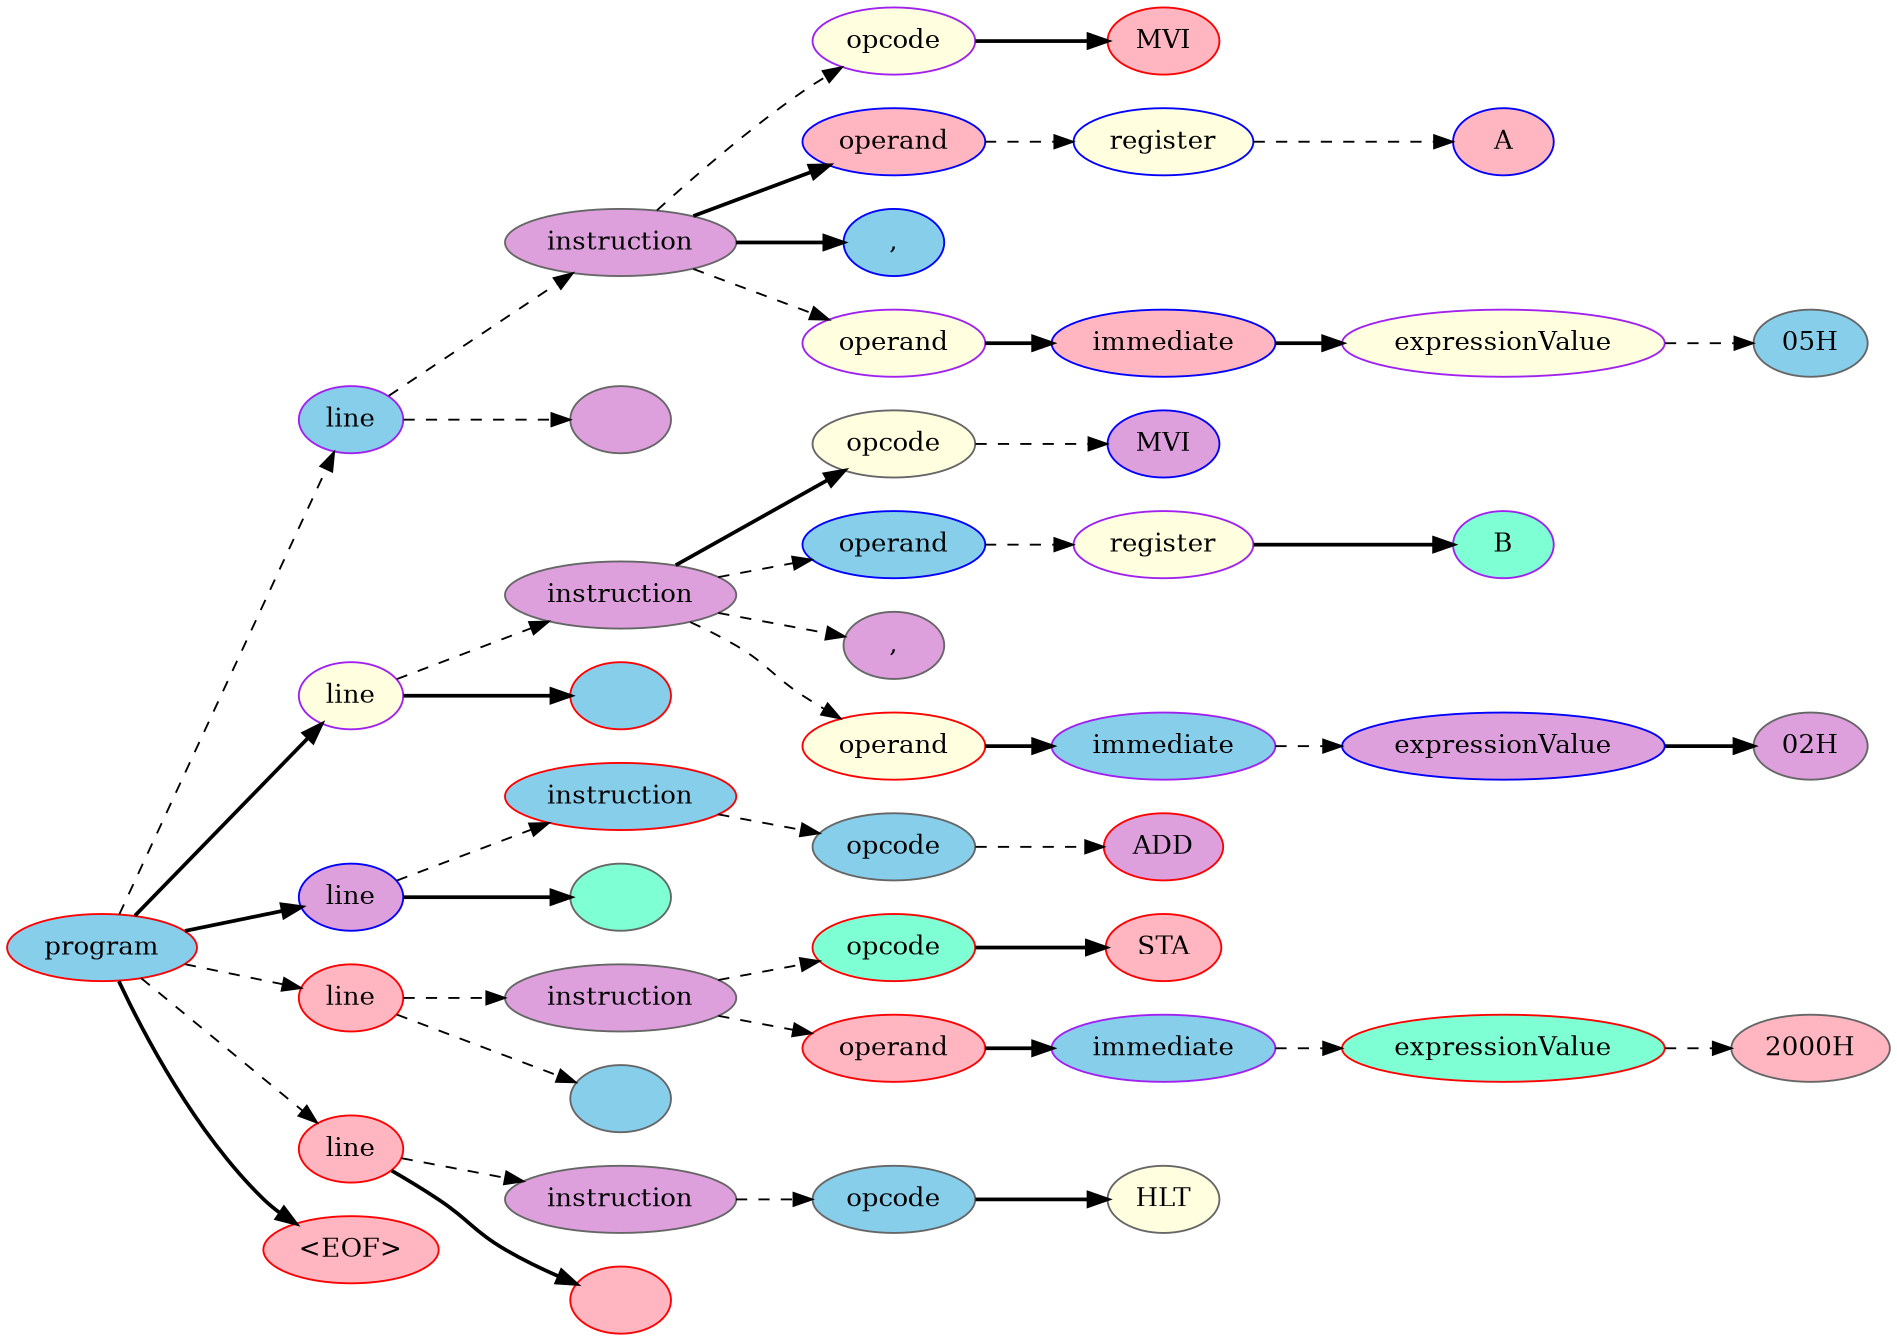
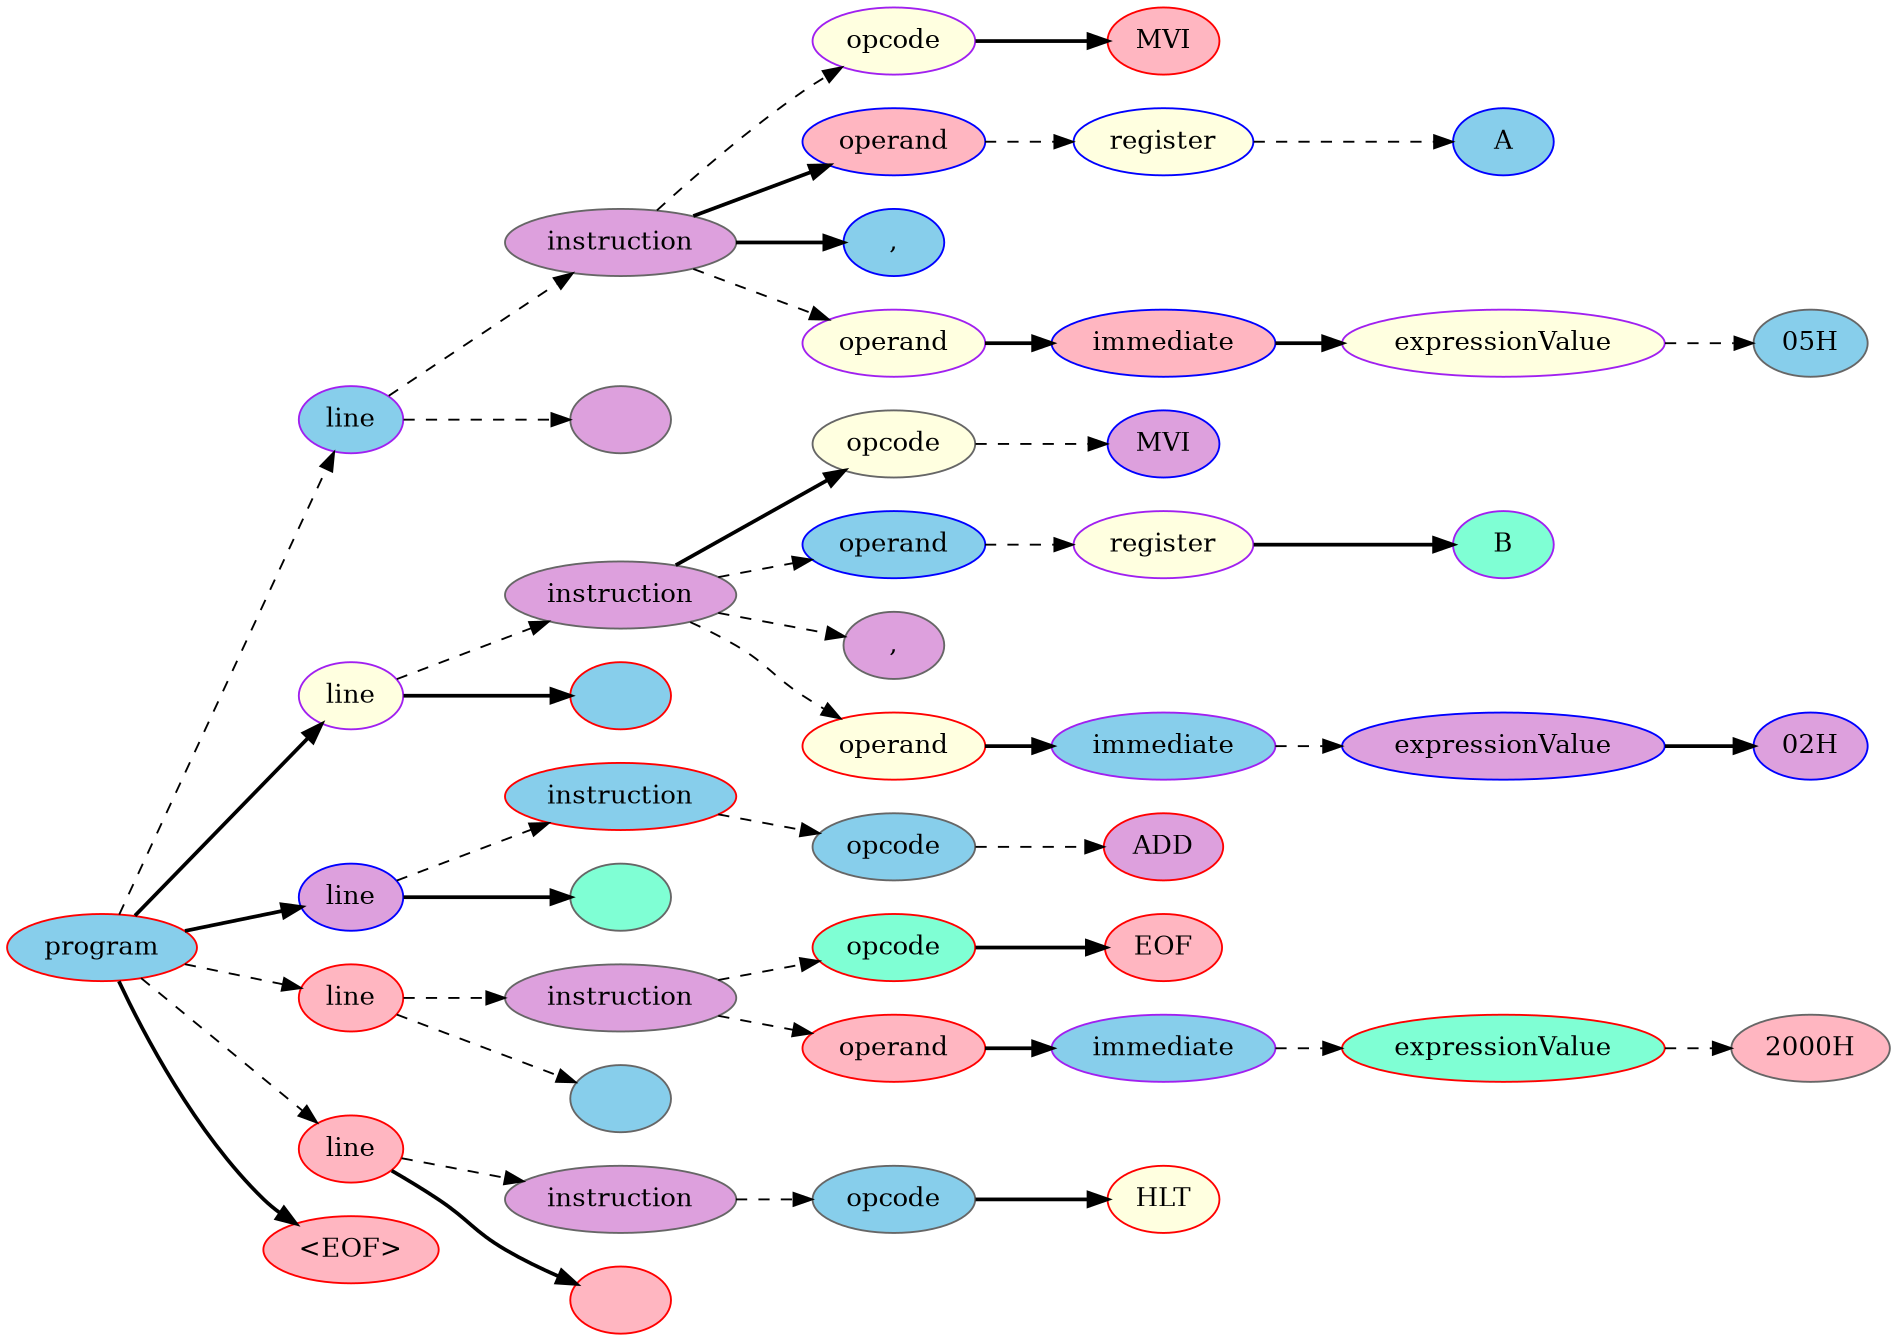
(1503, 142) -> (1503, 142)
(1811, 746) -> (1811, 746)
(1163, 948) -> (1163, 948)
(1163, 1199) -> (1163, 1199)
